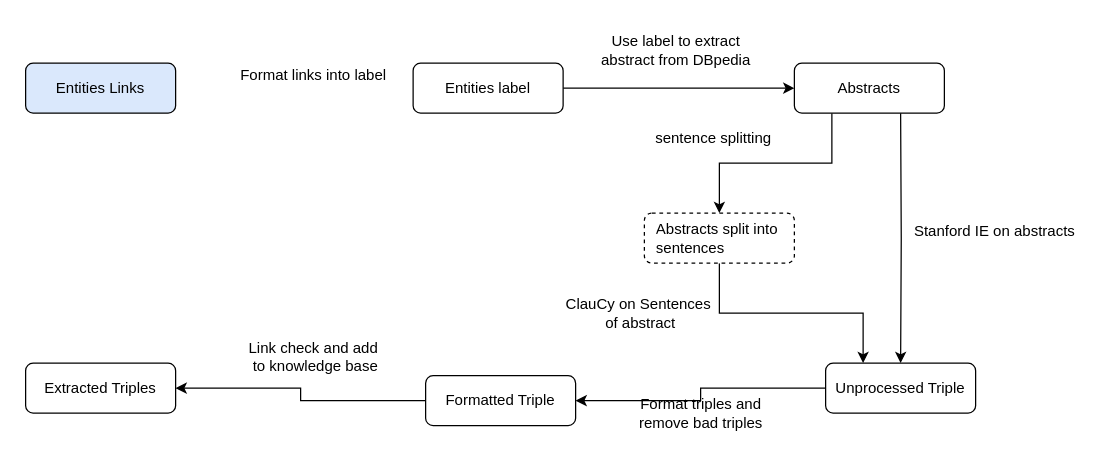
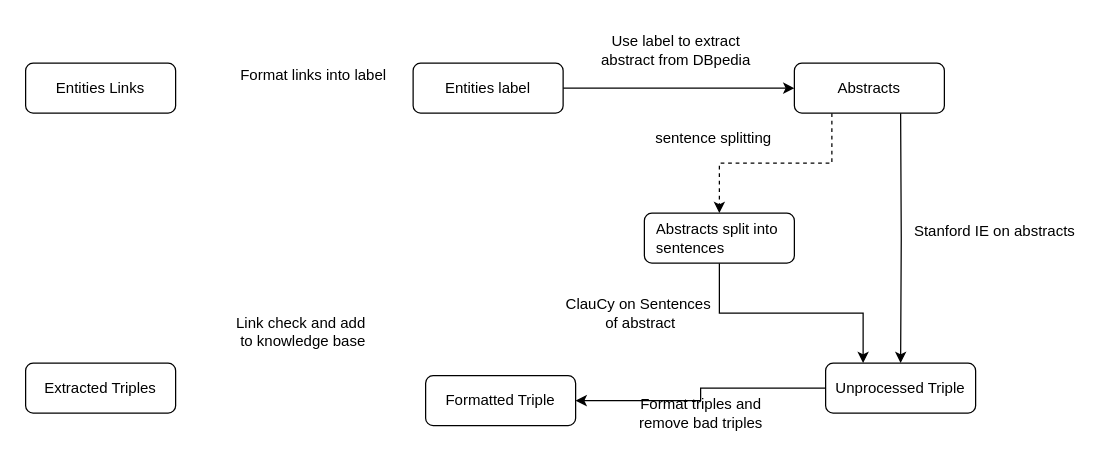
(101, 88) -> (101, 88)
(780, 163) -> (780, 163)
(719, 238) -> (719, 238)
(313, 357) -> (301, 332)
(301, 399) -> none
